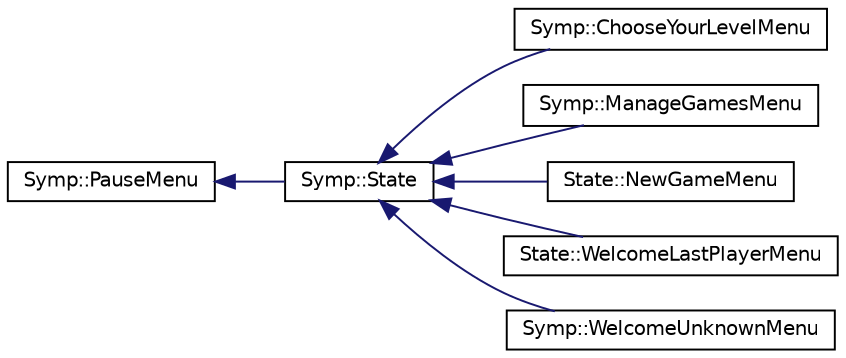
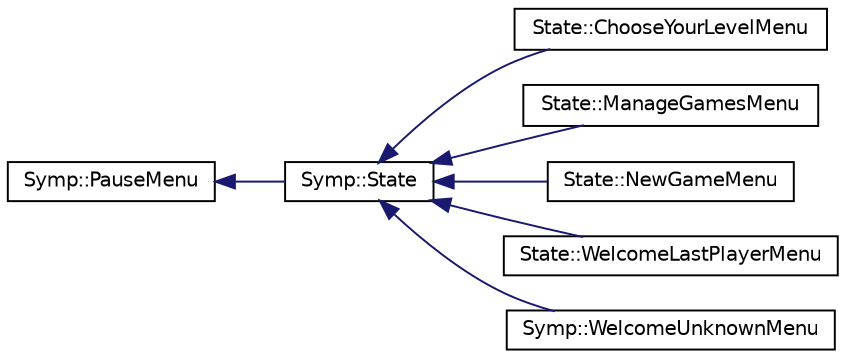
(671, 29) -> (671, 29)
(671, 105) -> (671, 105)
